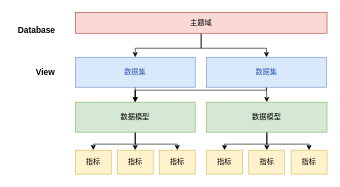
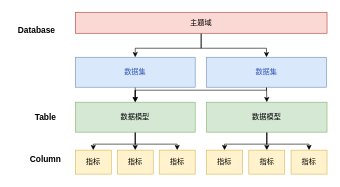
(45, 72) -> none
none -> (45, 117)
none -> (45, 159)
